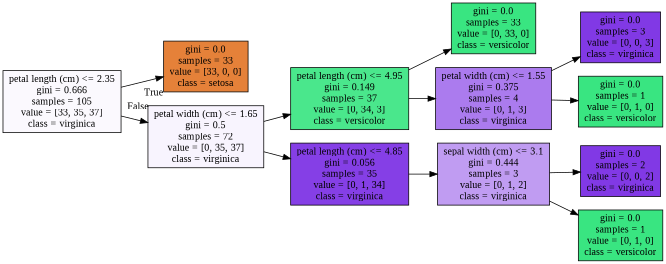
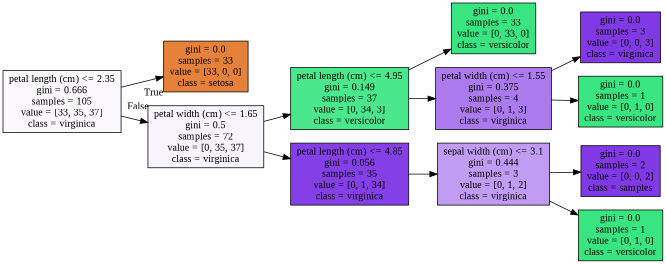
(621, 171) -> (621, 171)
